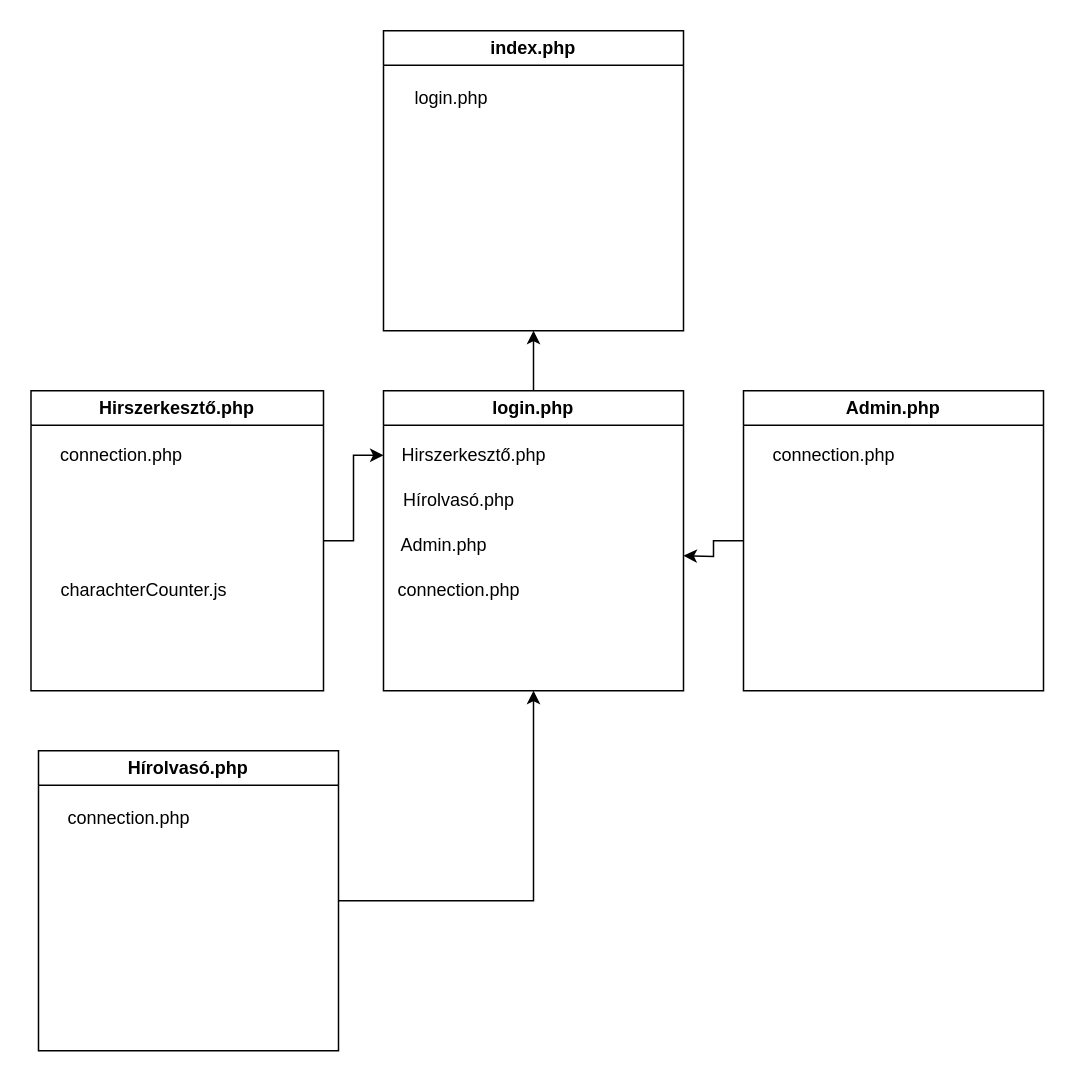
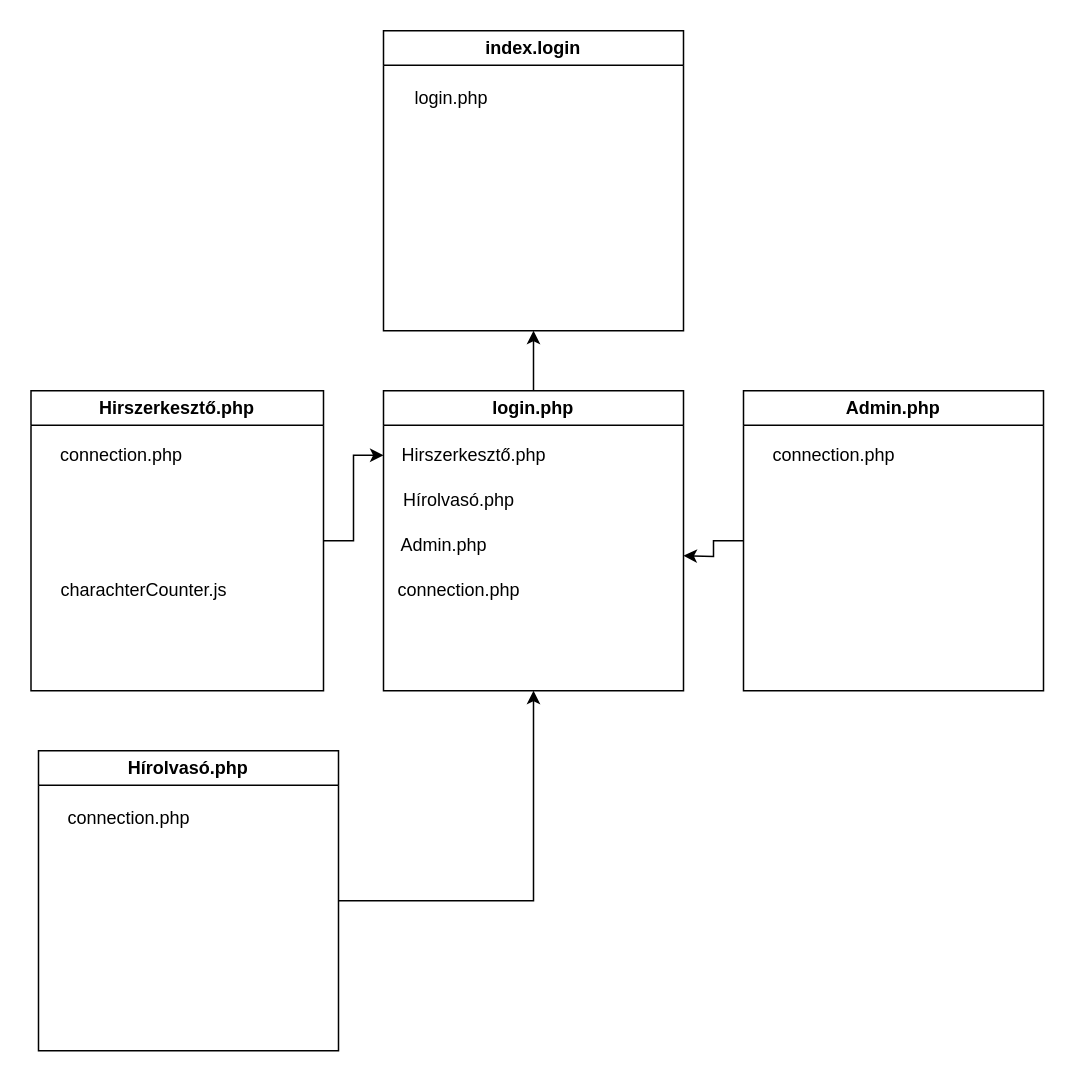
(533, 49) -> (533, 49)
